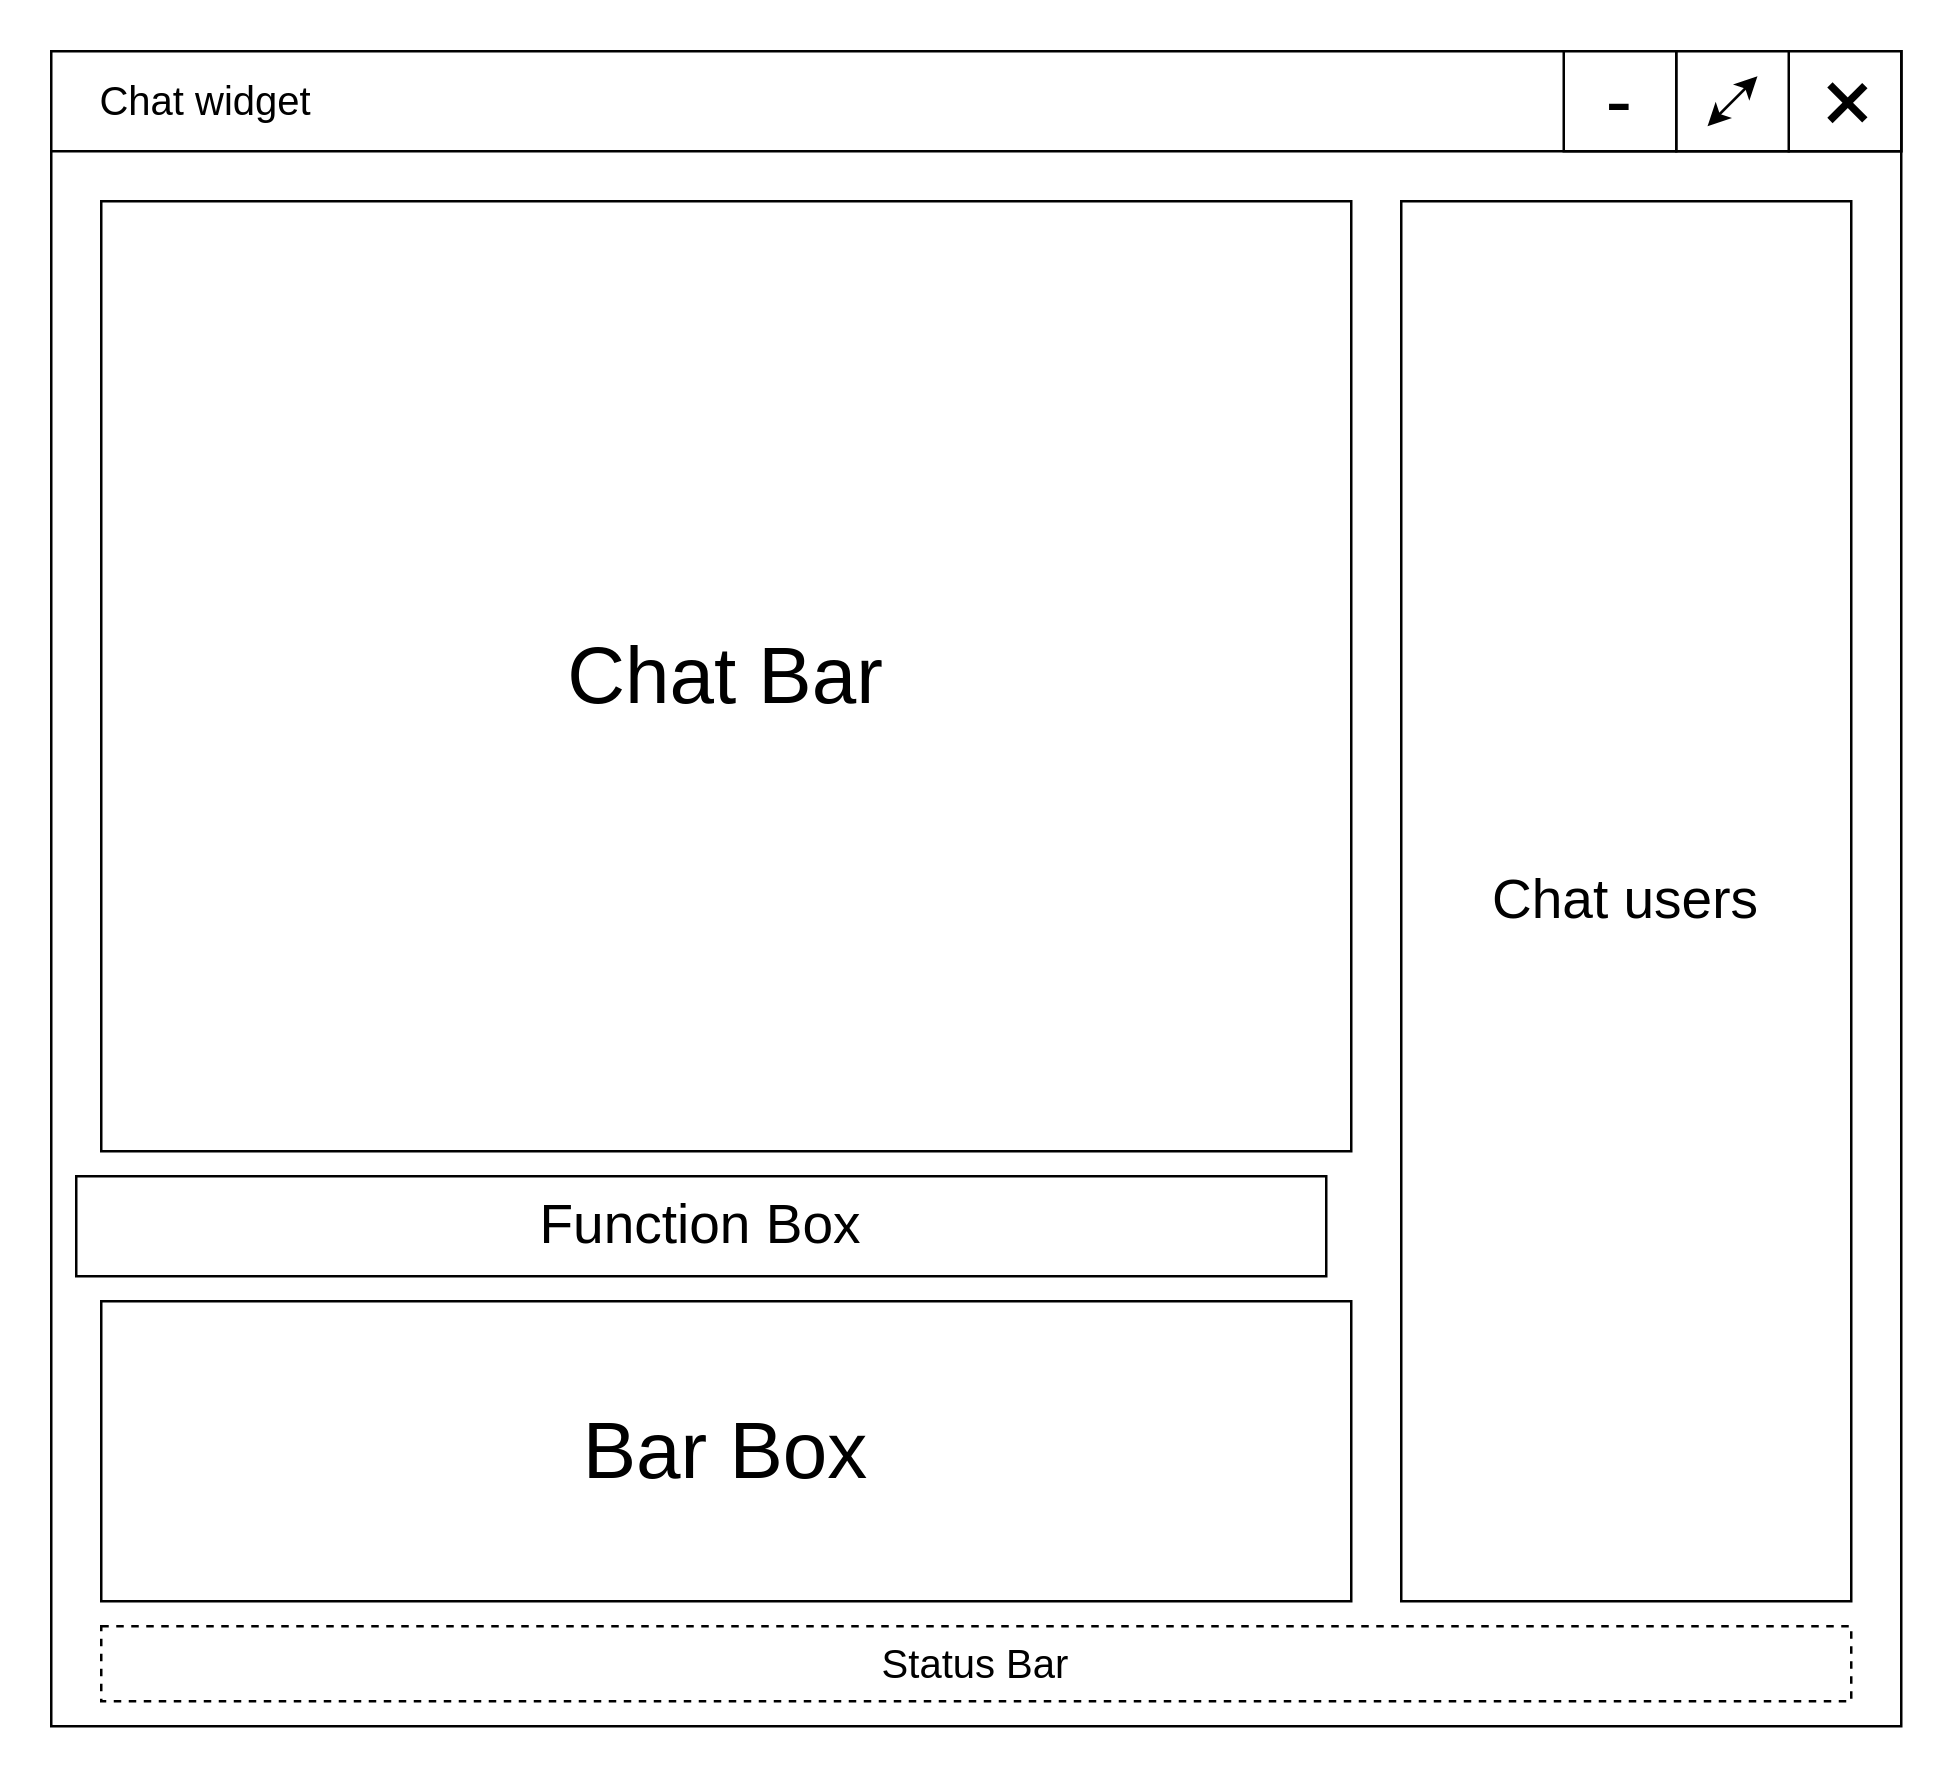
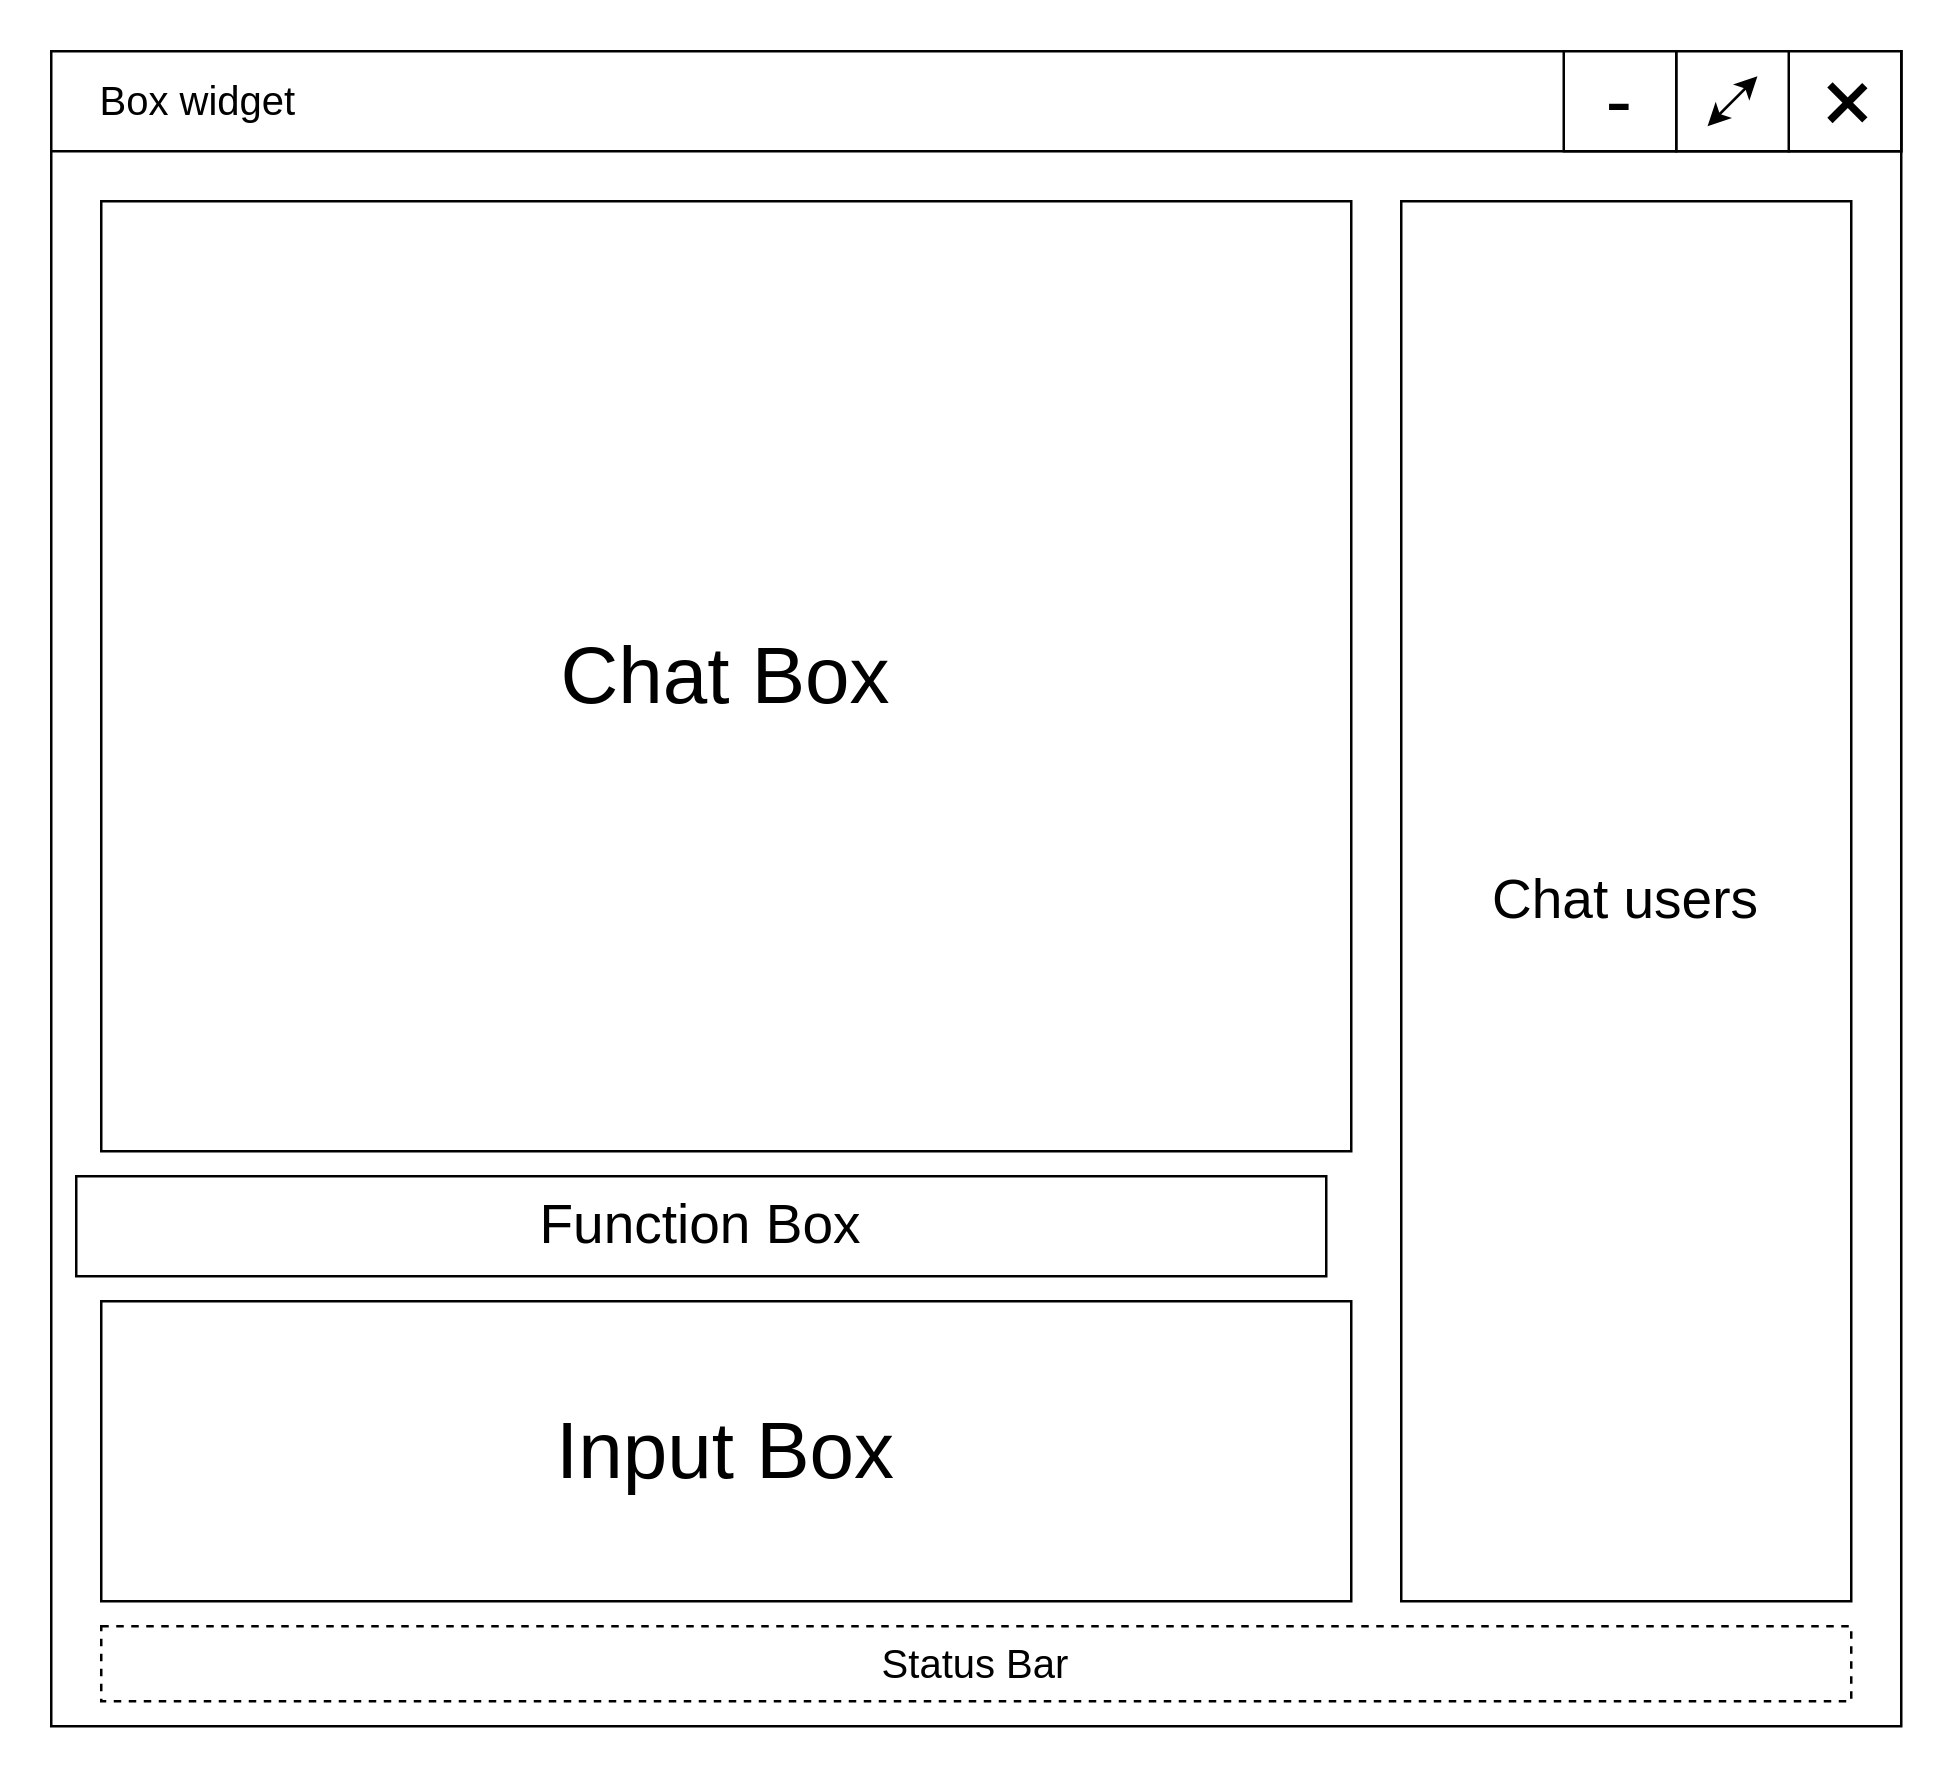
(141, 101) -> (132, 101)
(726, 676) -> (726, 676)
(726, 1451) -> (726, 1451)
